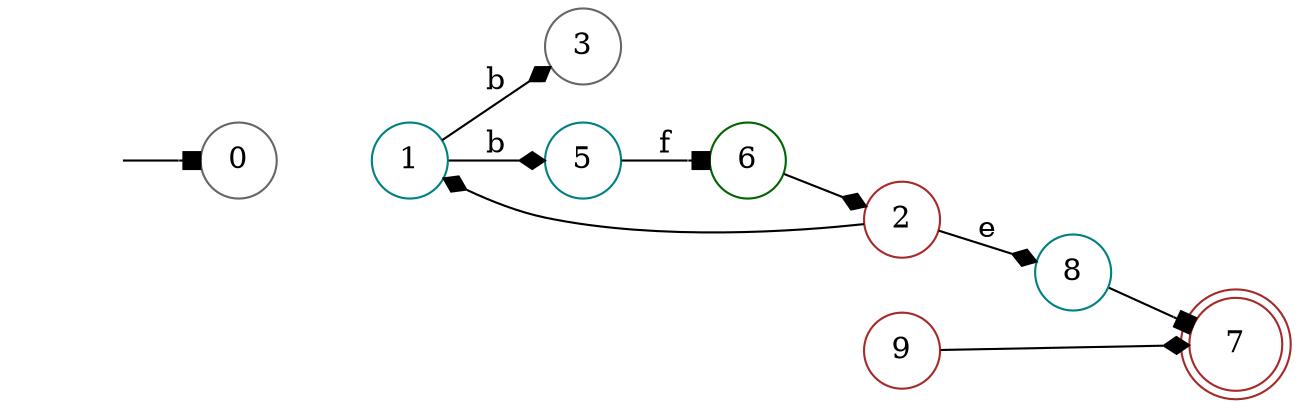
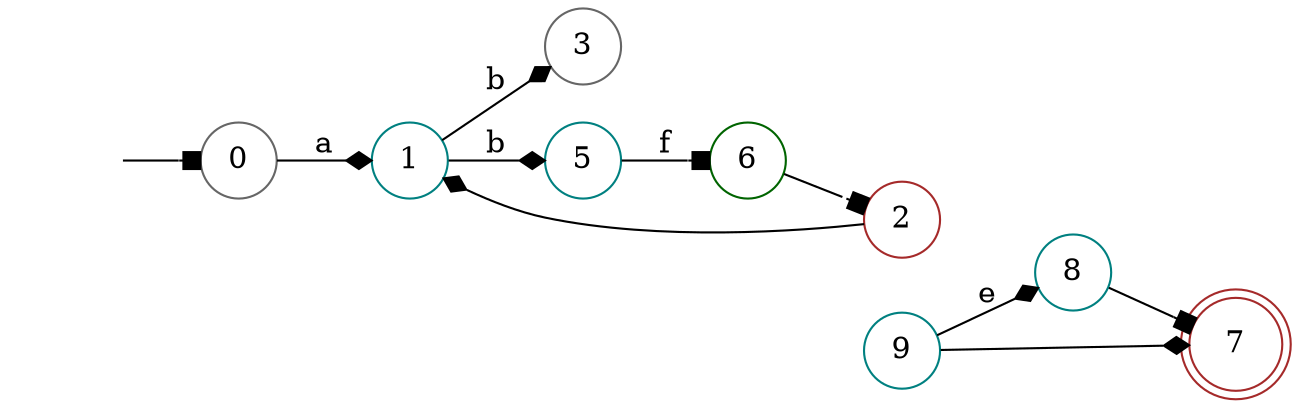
none -> (311, 161)
(813, 185) -> (813, 185)
(975, 242) -> (976, 317)
(902, 351) -> (902, 351)
